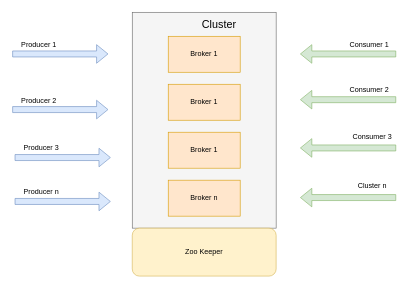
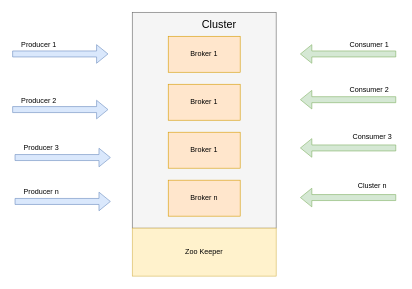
(204, 252) -> (204, 252)
